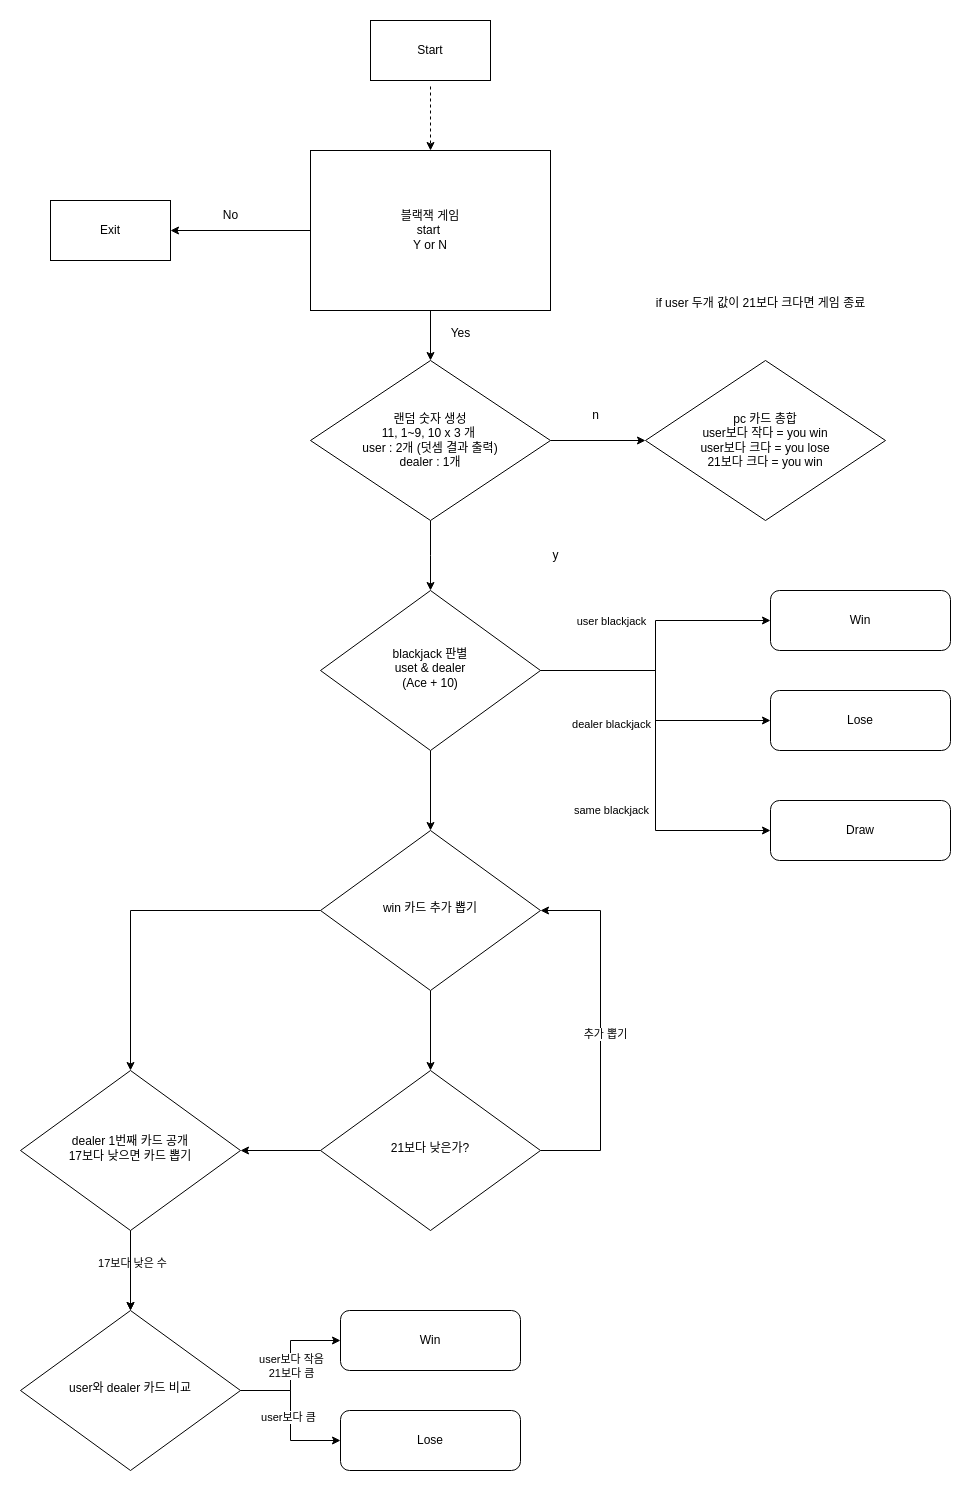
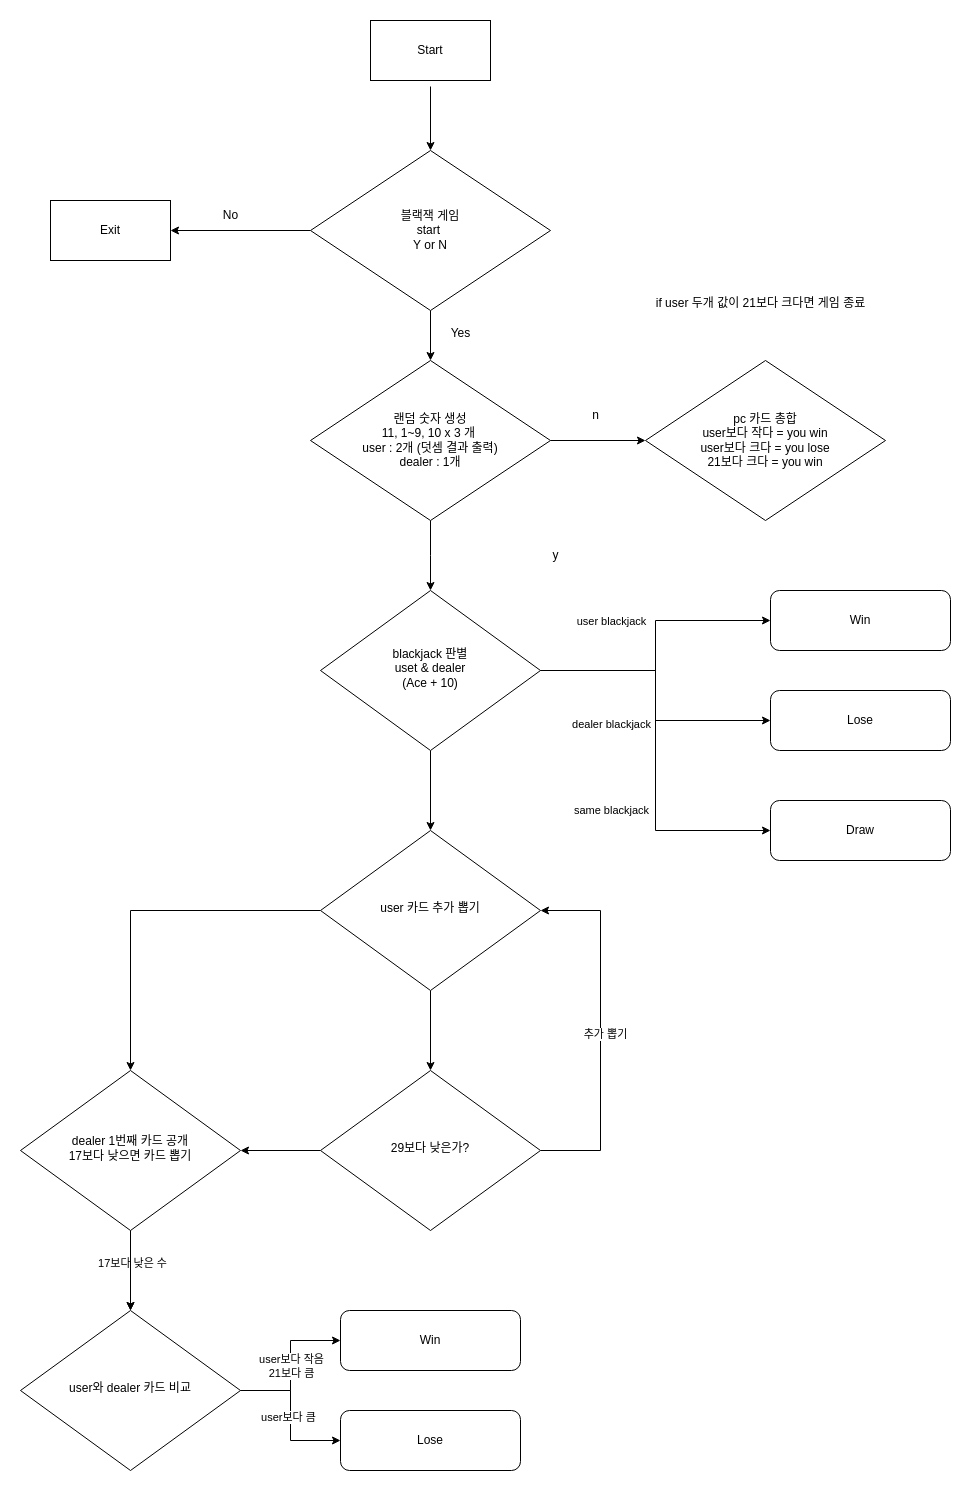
(431, 115) -> (431, 115)
(431, 231) -> (431, 231)
(431, 909) -> (431, 909)
(431, 1149) -> (431, 1149)
